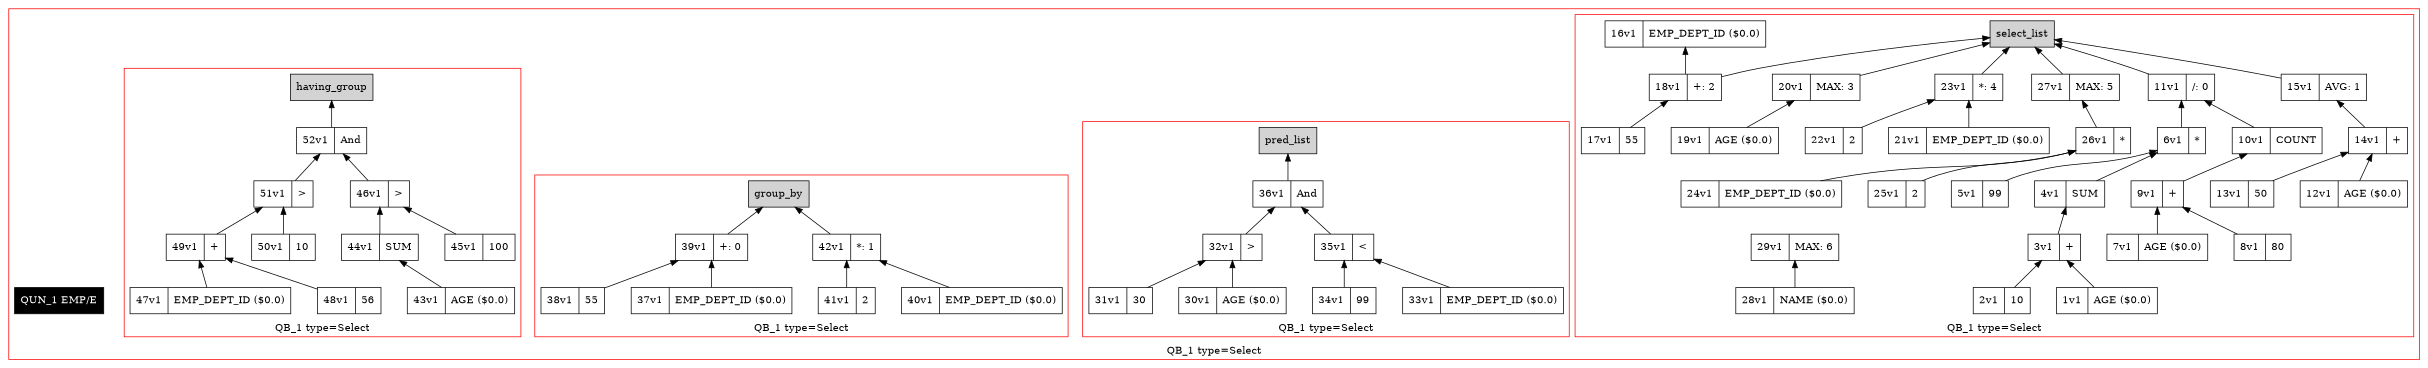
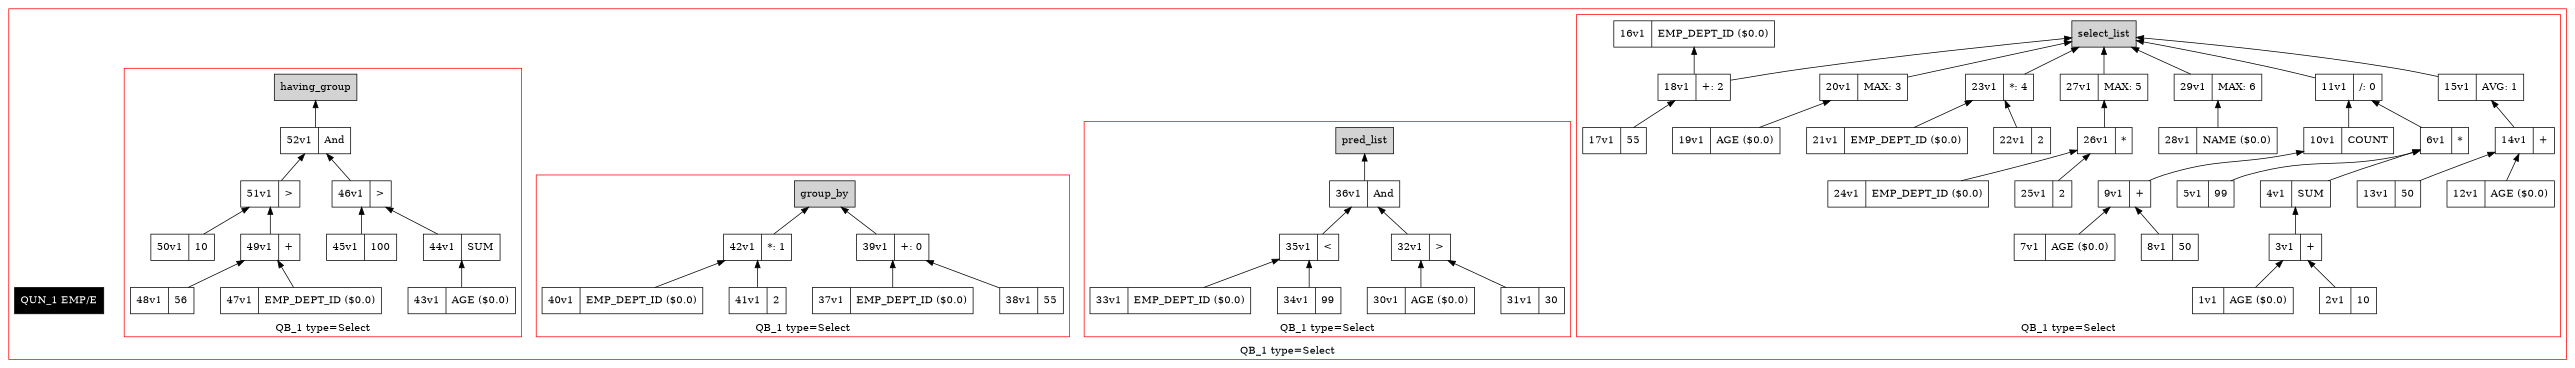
none -> (2164, 62)
(2278, 247) -> (2185, 247)
